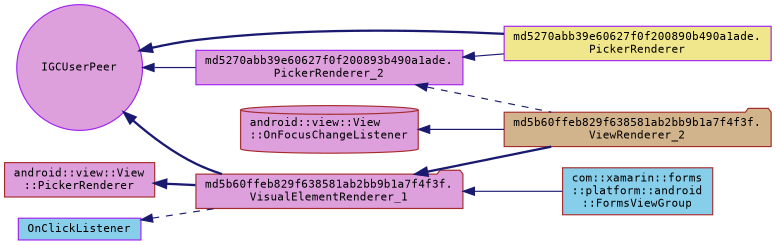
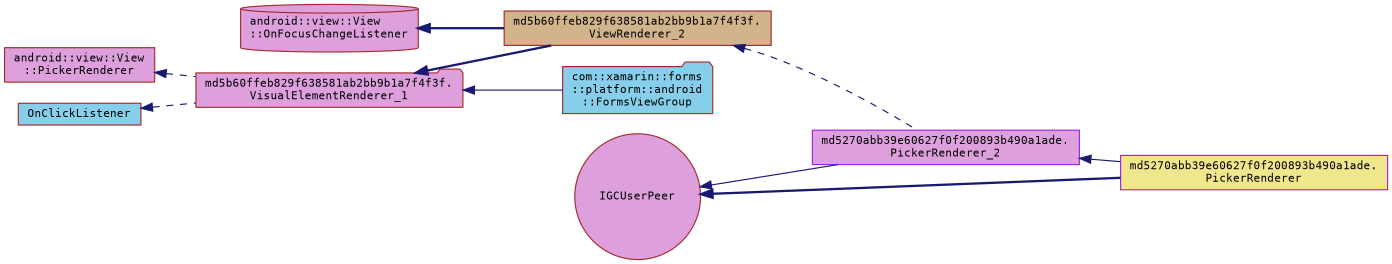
(638, 43) -> (1254, 173)
(80, 68) -> (638, 197)
(489, 100) -> (833, 84)
(467, 129) -> (467, 28)
(638, 129) -> (638, 28)
(175, 152) -> none
(181, 184) -> (181, 75)
(638, 191) -> (638, 90)
(80, 229) -> (80, 114)
